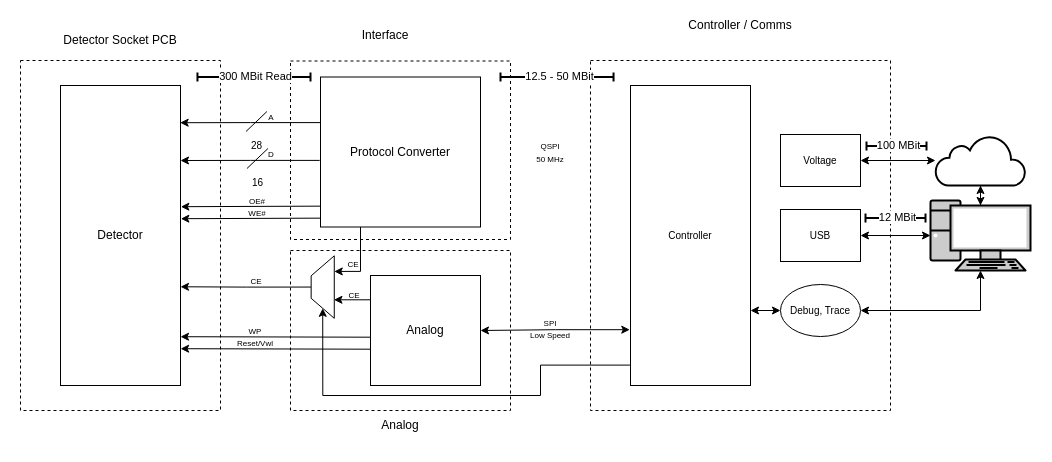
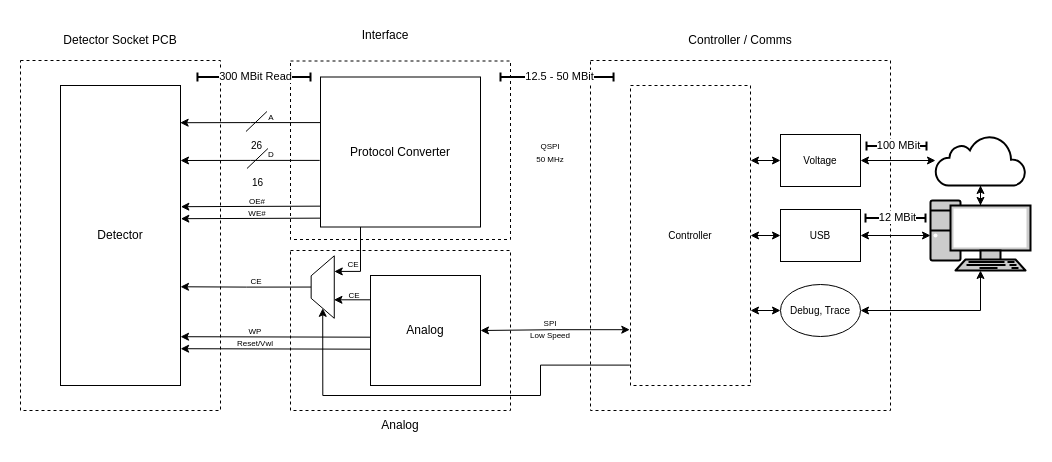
(741, 26) -> (741, 41)
(257, 146) -> (257, 146)
none -> (766, 161)
(691, 236) -> (691, 236)
none -> (765, 236)
